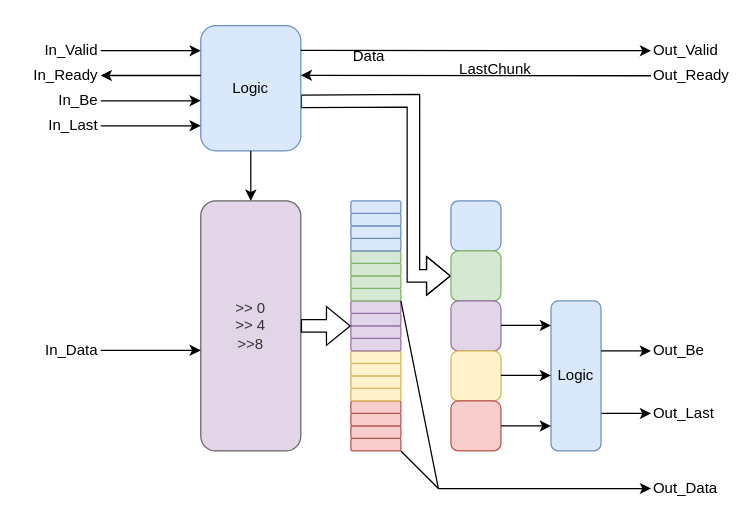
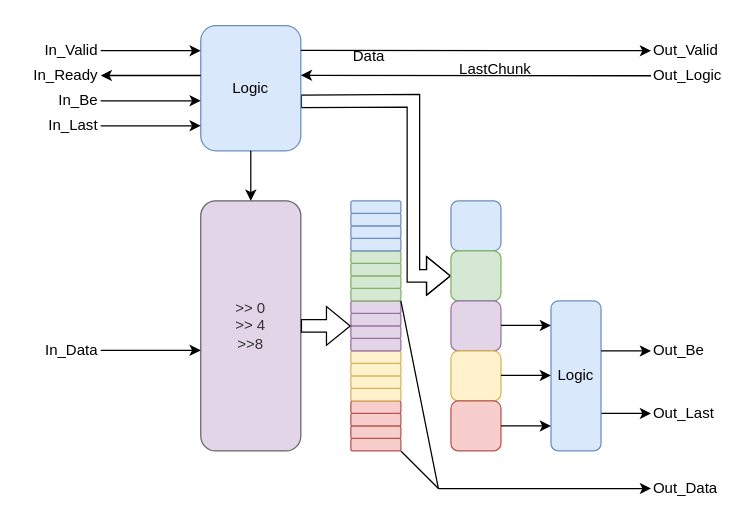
(689, 76) -> (689, 76)
